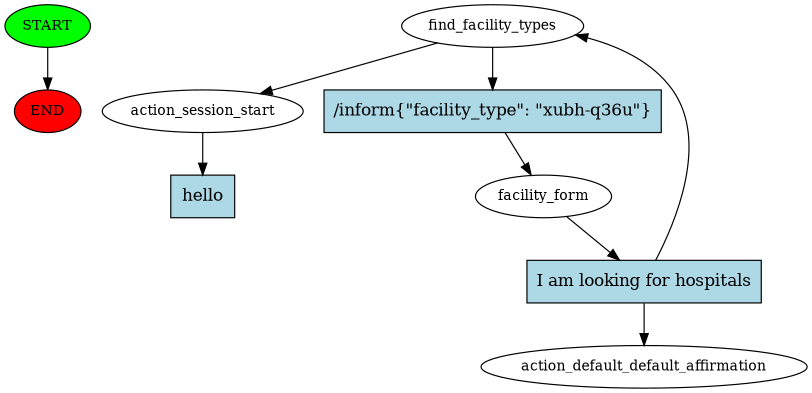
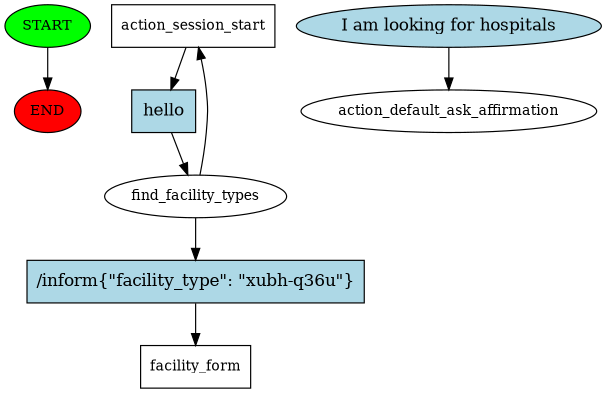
(203, 111) -> (193, 26)
(687, 126) -> (178, 148)
(544, 196) -> (196, 367)
(588, 235) -> none
(644, 282) -> (449, 26)
(644, 367) -> (449, 111)
